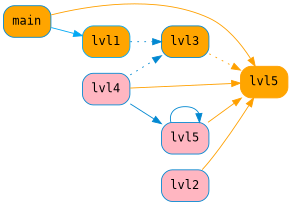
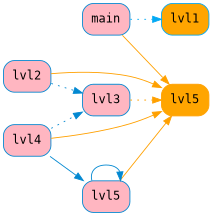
(27, 22) -> (106, 19)
(63, 31) -> (141, 19)
(141, 42) -> (63, 87)
(185, 42) -> (106, 100)
